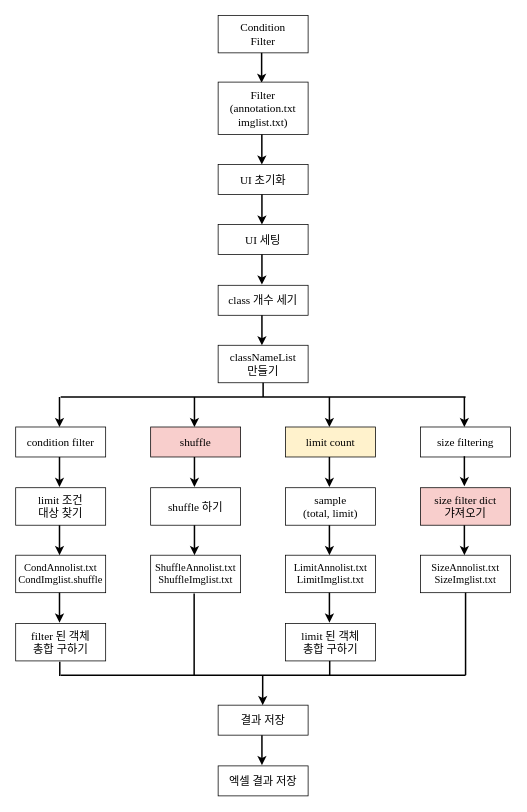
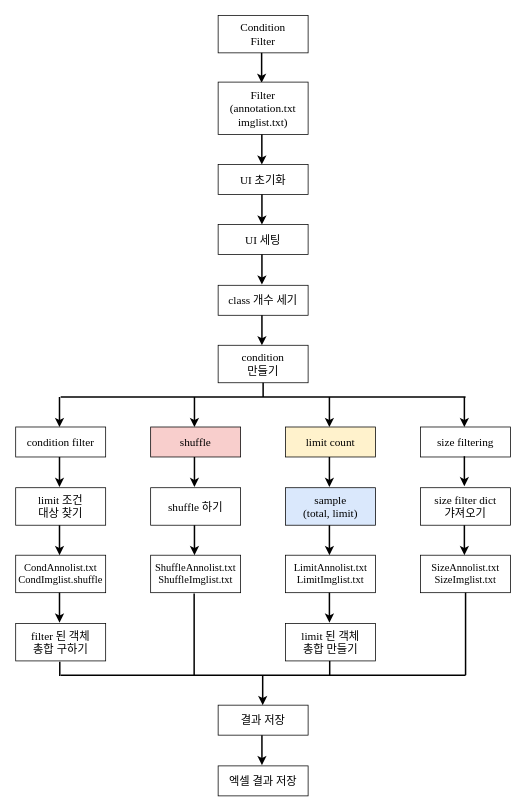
(263, 364) -> (263, 364)
(330, 507) -> (330, 507)
(465, 507) -> (465, 507)
(330, 642) -> (330, 642)
